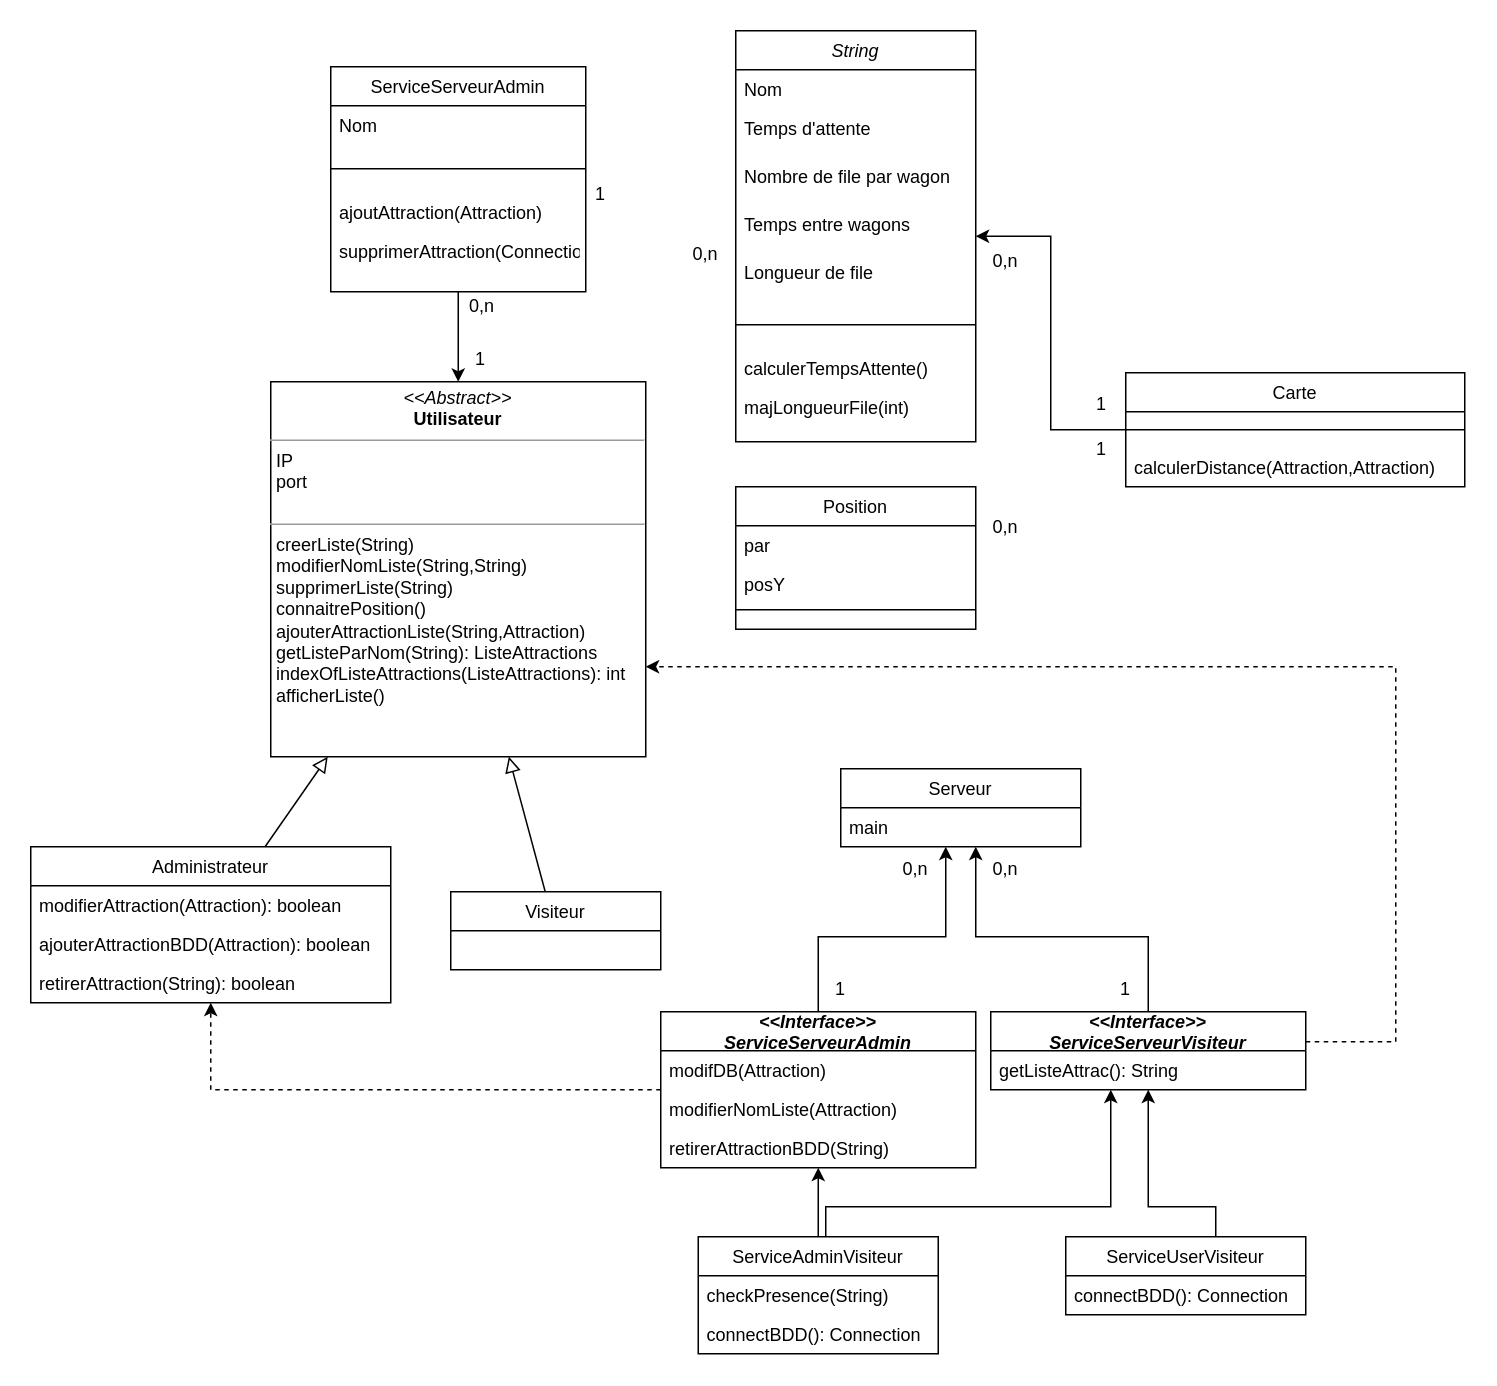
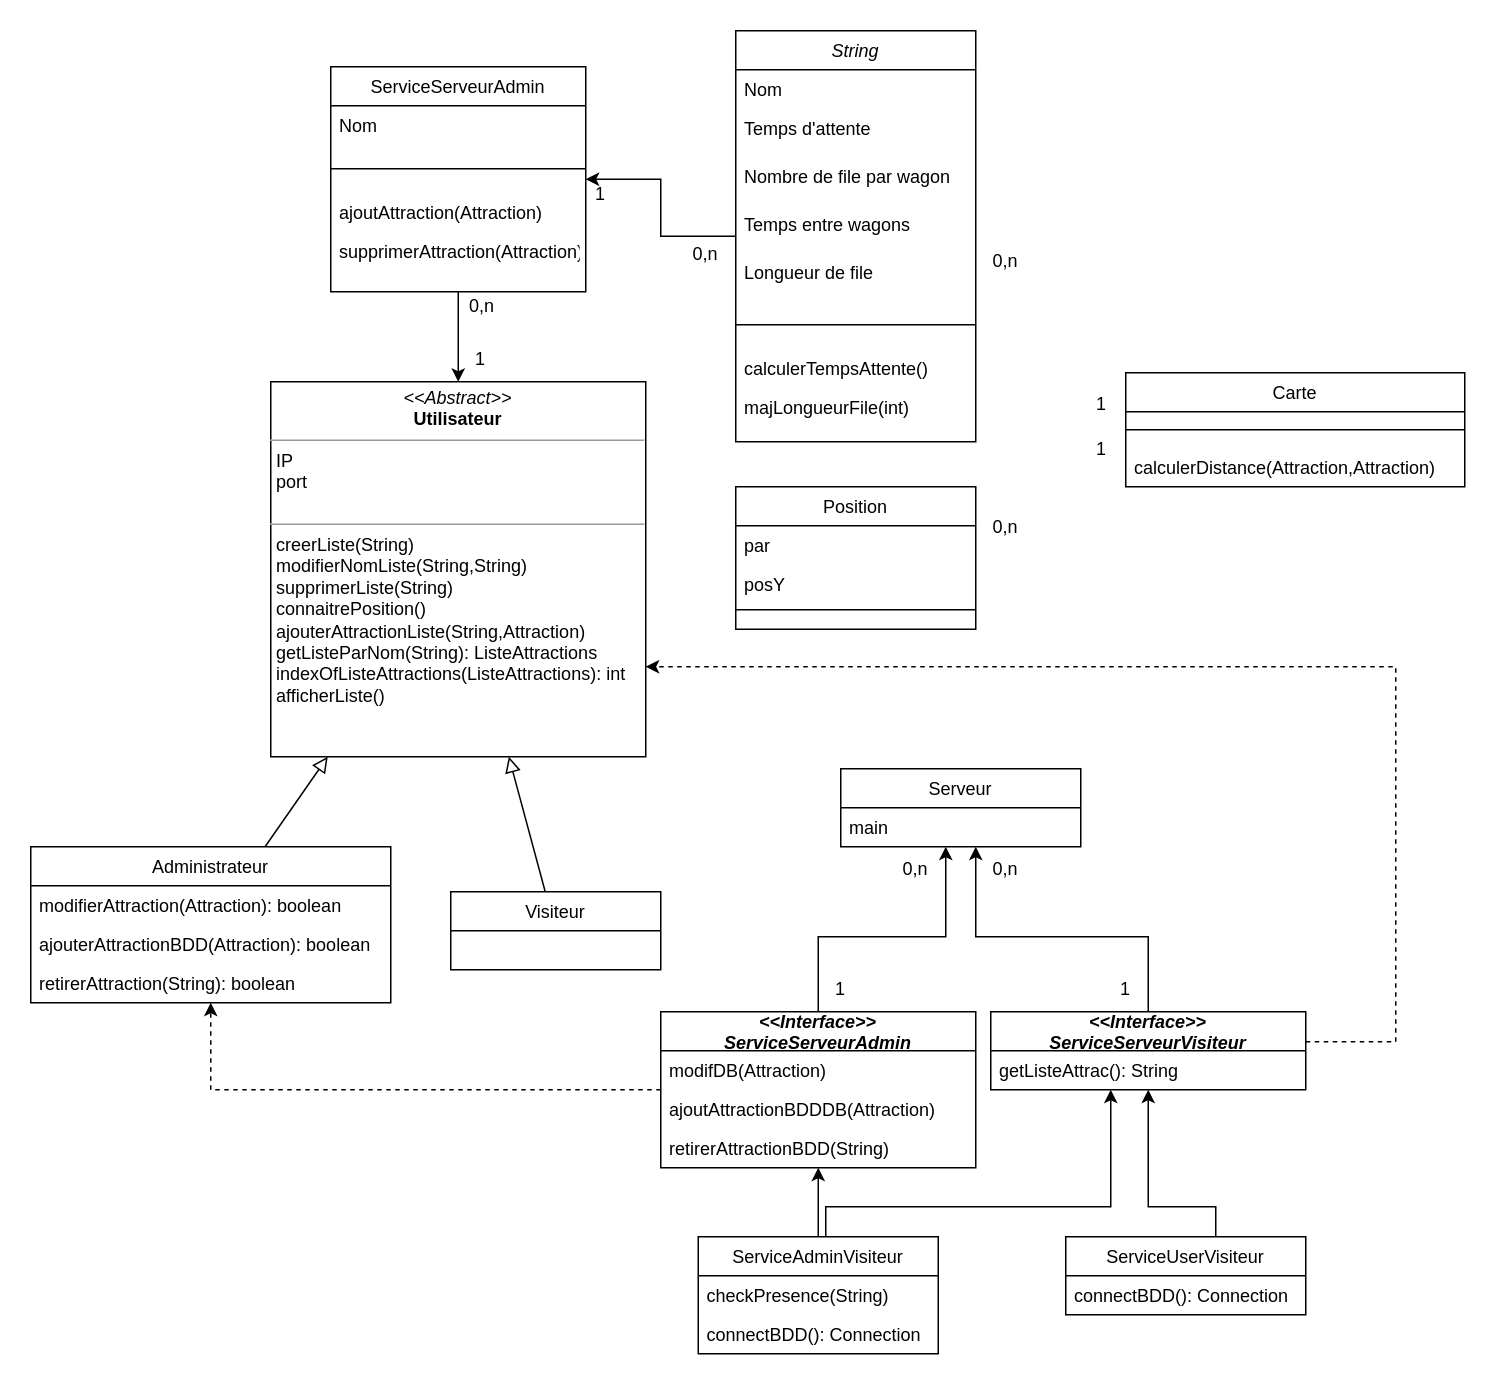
none -> (661, 211)
(488, 252) -> (488, 252)
(1051, 338) -> none
(801, 1110) -> (826, 1110)
